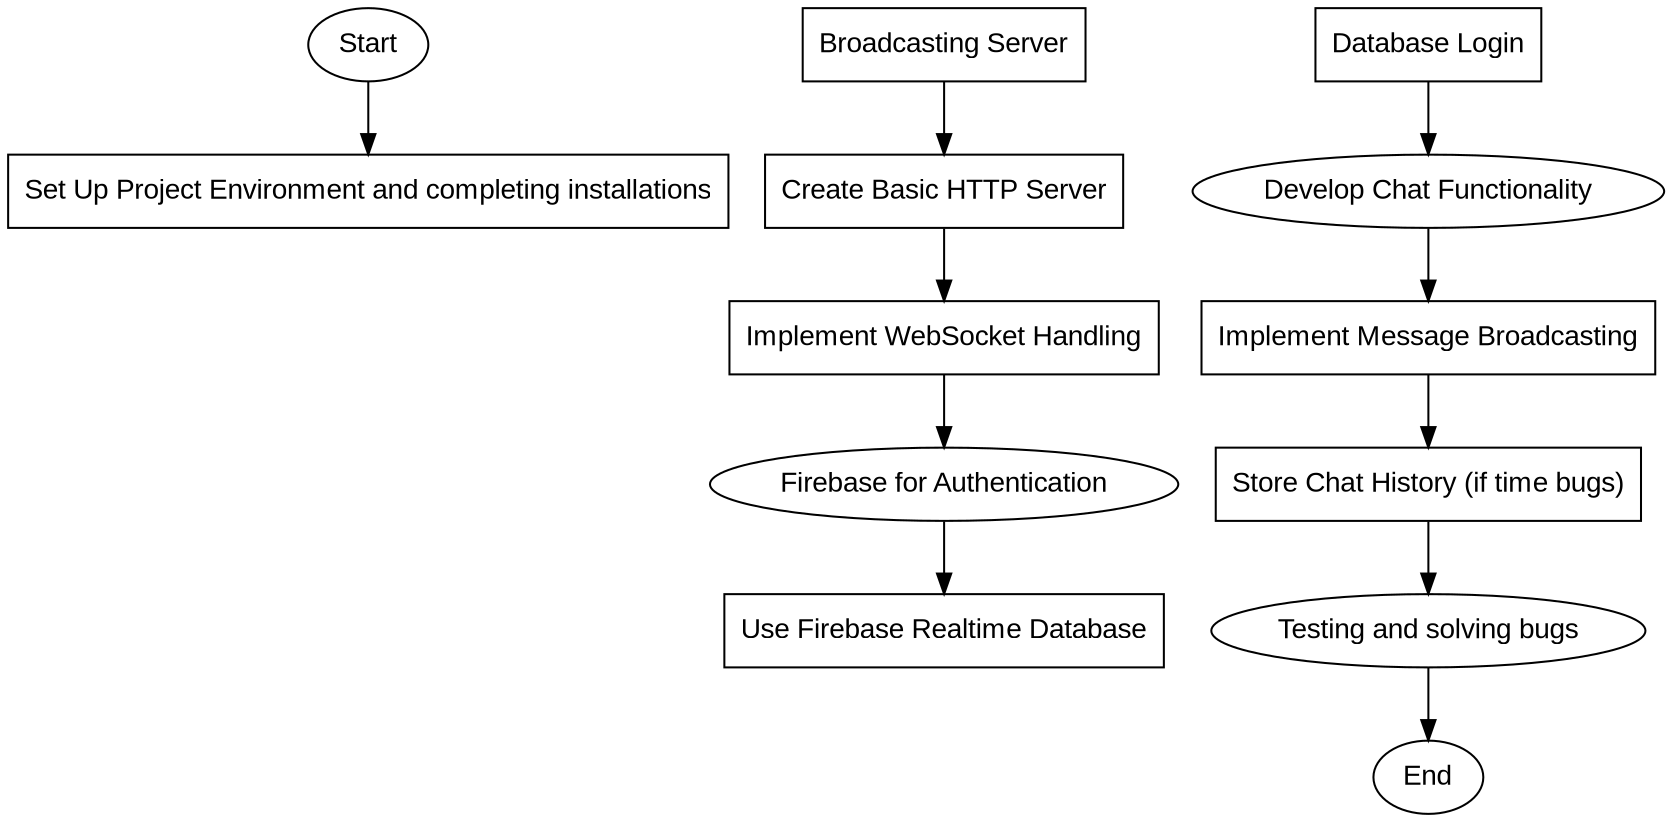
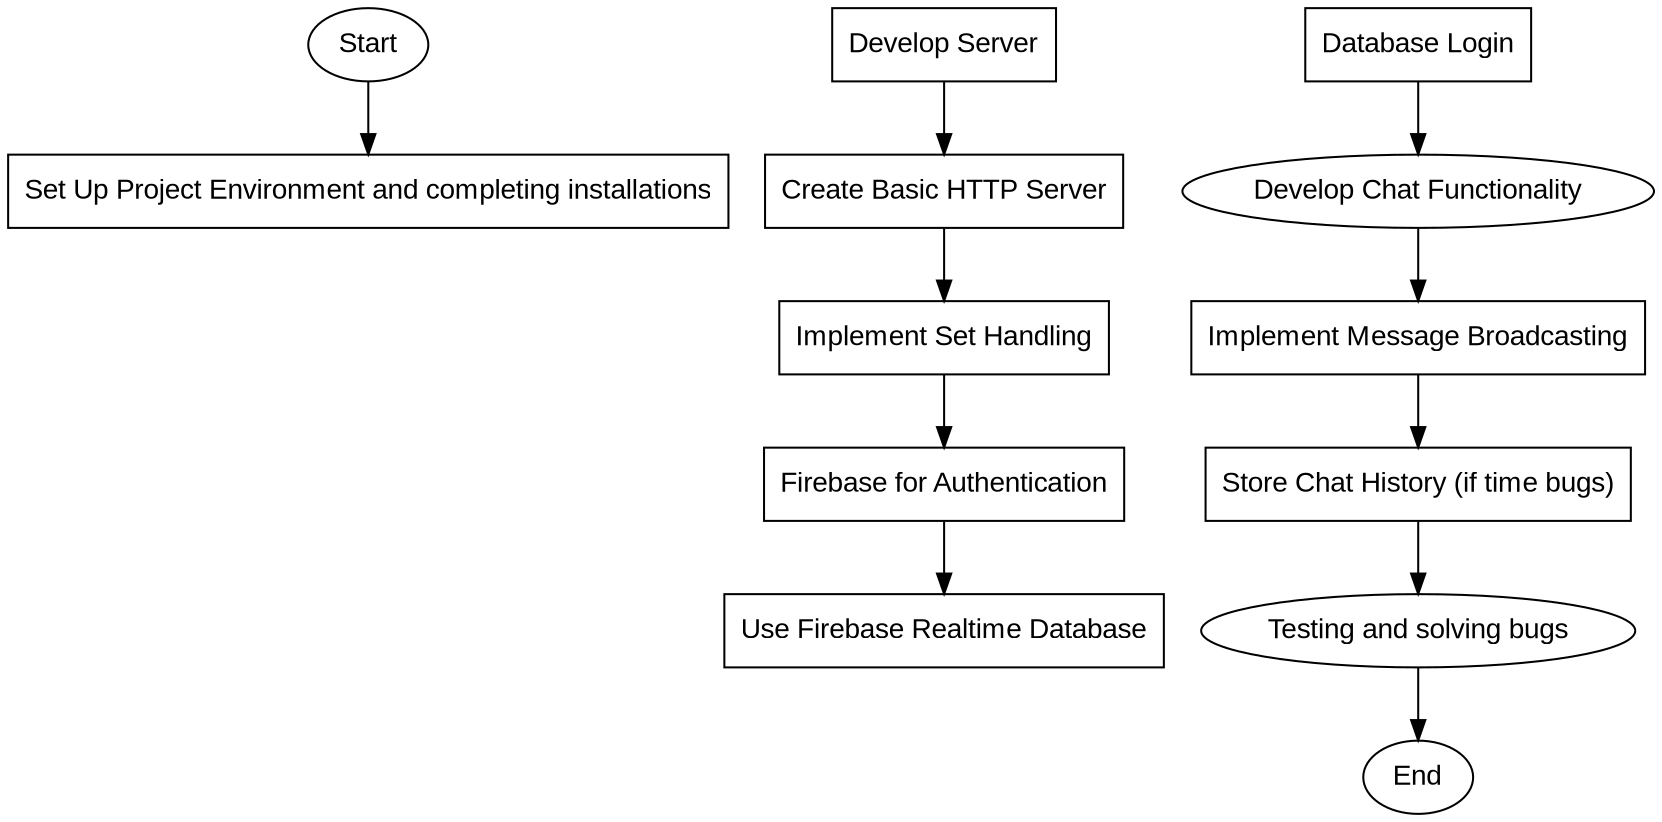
(944, 45) -> (944, 45)
(944, 338) -> (944, 338)
(944, 484) -> (944, 484)
